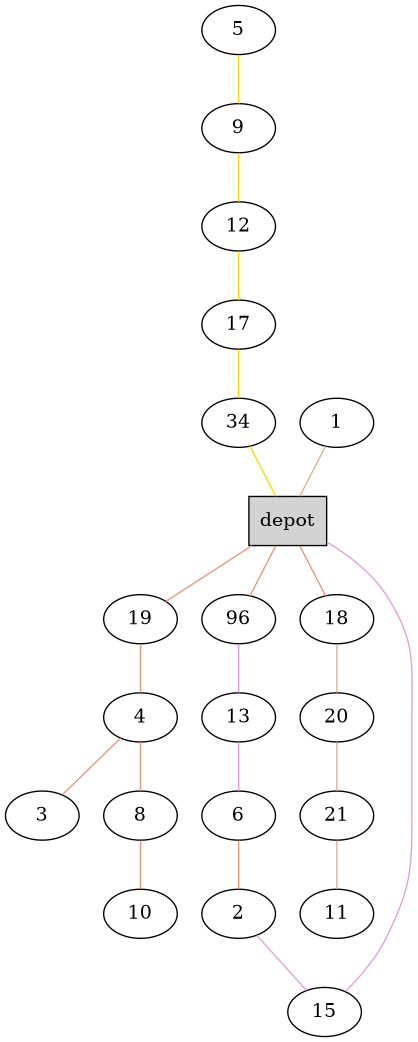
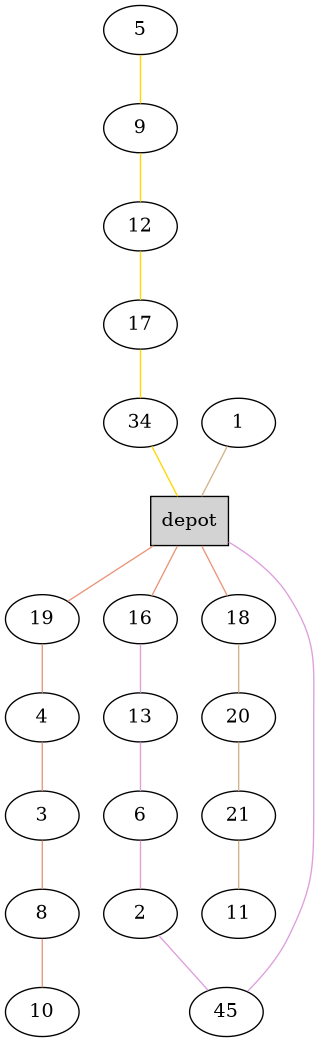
(239, 619) -> (140, 619)
(140, 767) -> (42, 865)
(239, 865) -> (140, 865)
(325, 1012) -> (226, 1012)
